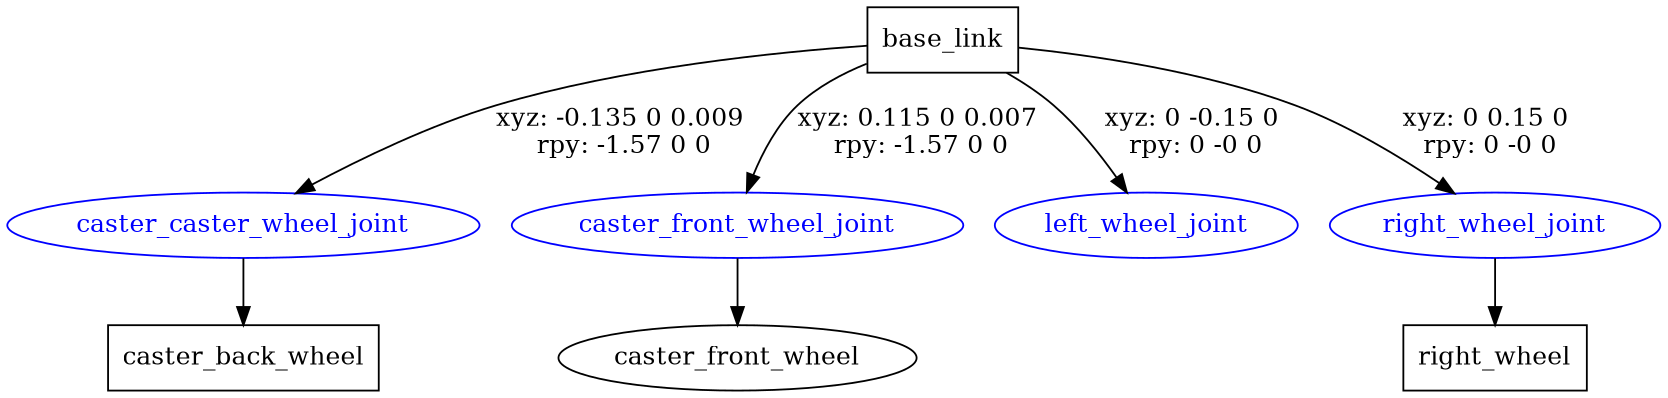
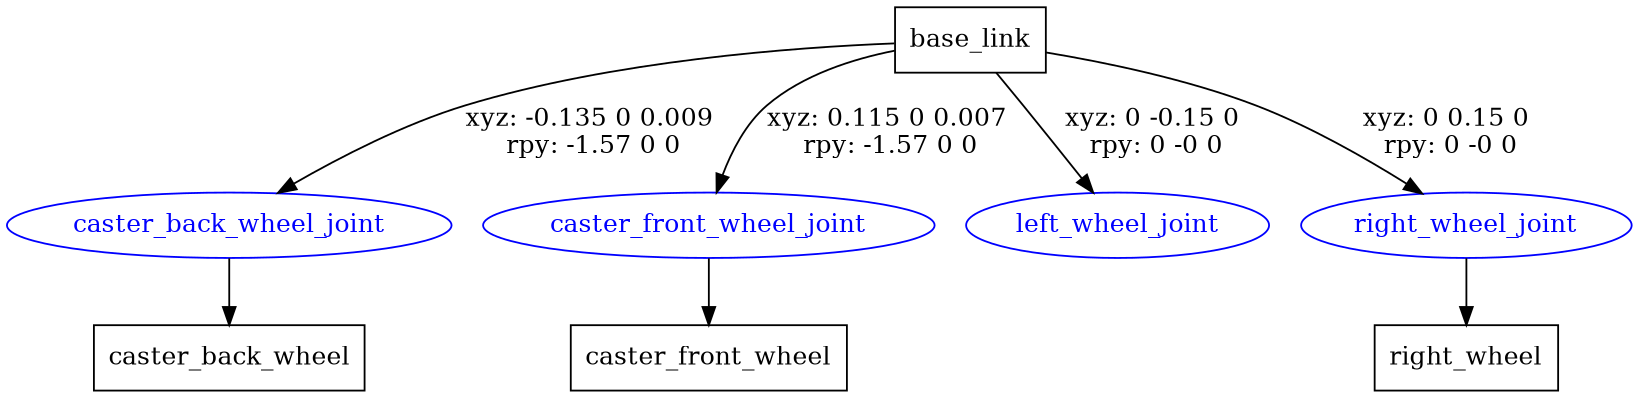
(243, 225) -> (229, 225)
(738, 358) -> (709, 358)
